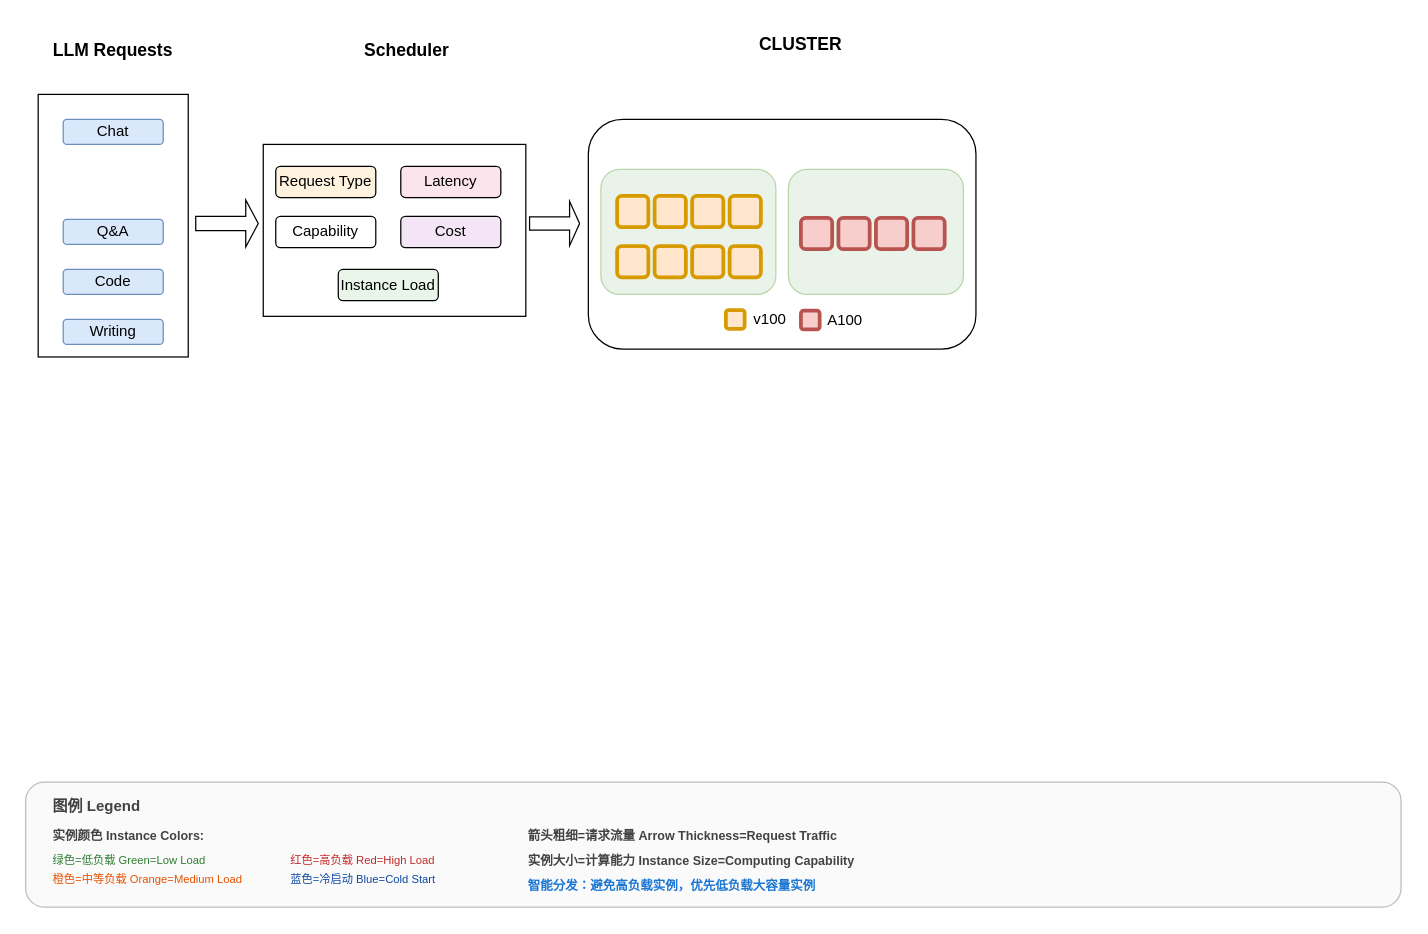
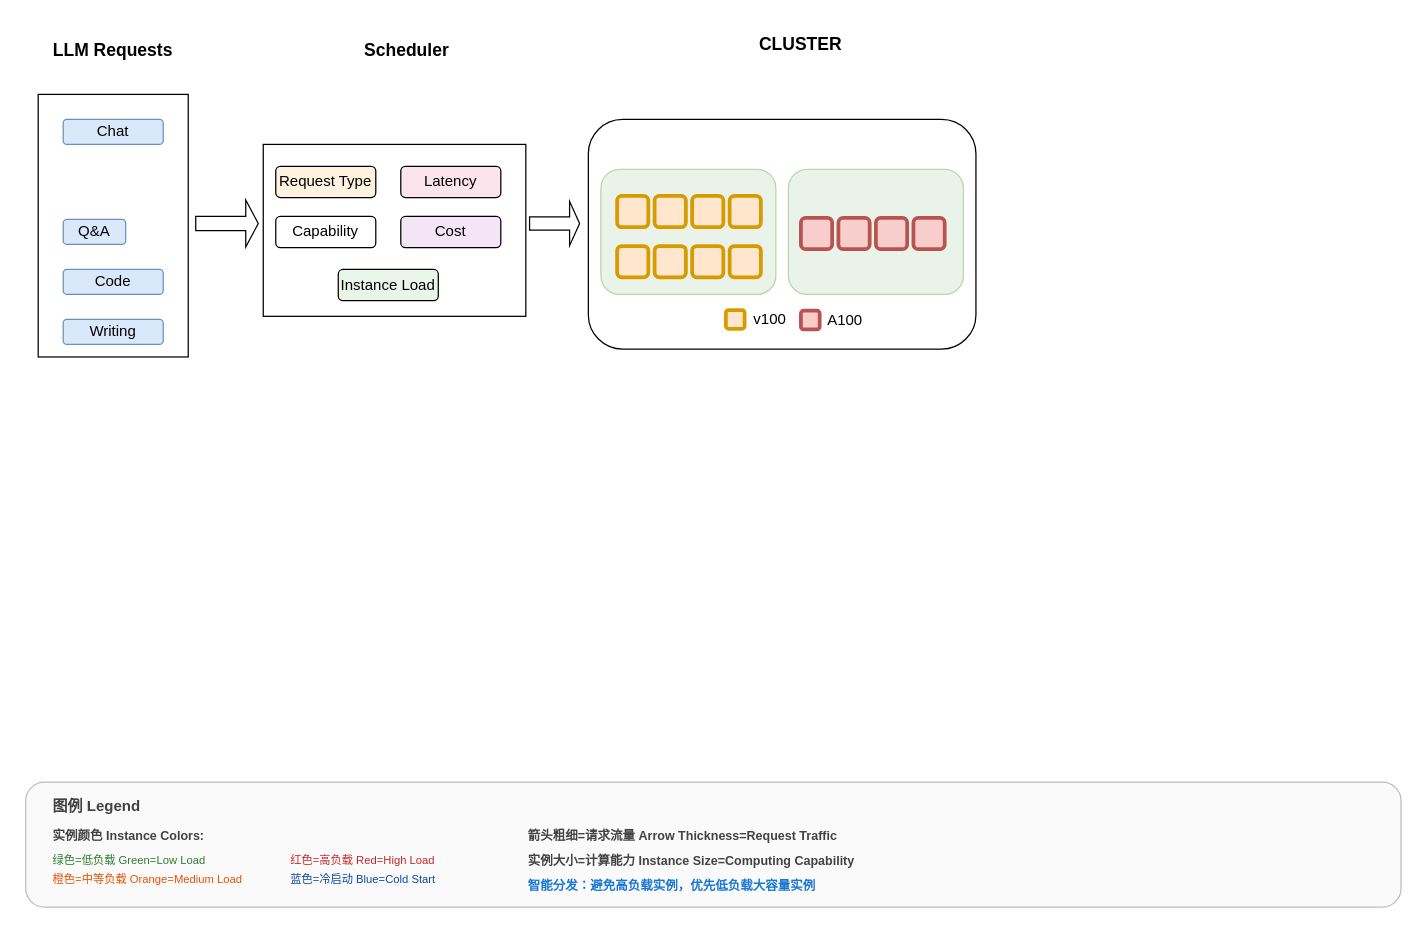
(113, 232) -> (94, 232)
